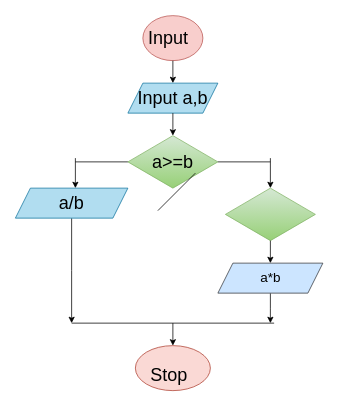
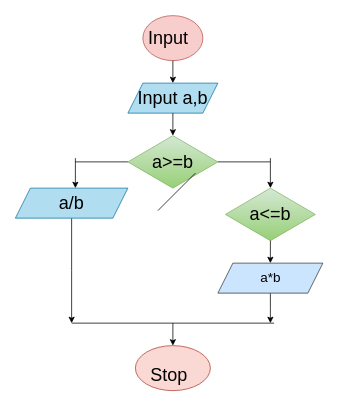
none -> (270, 214)
